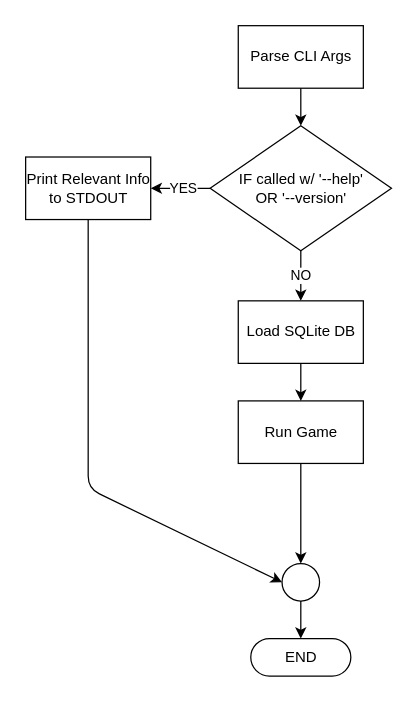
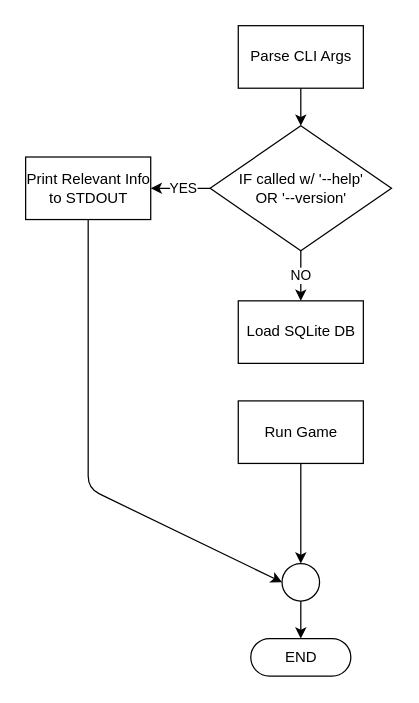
(301, 377) -> none
